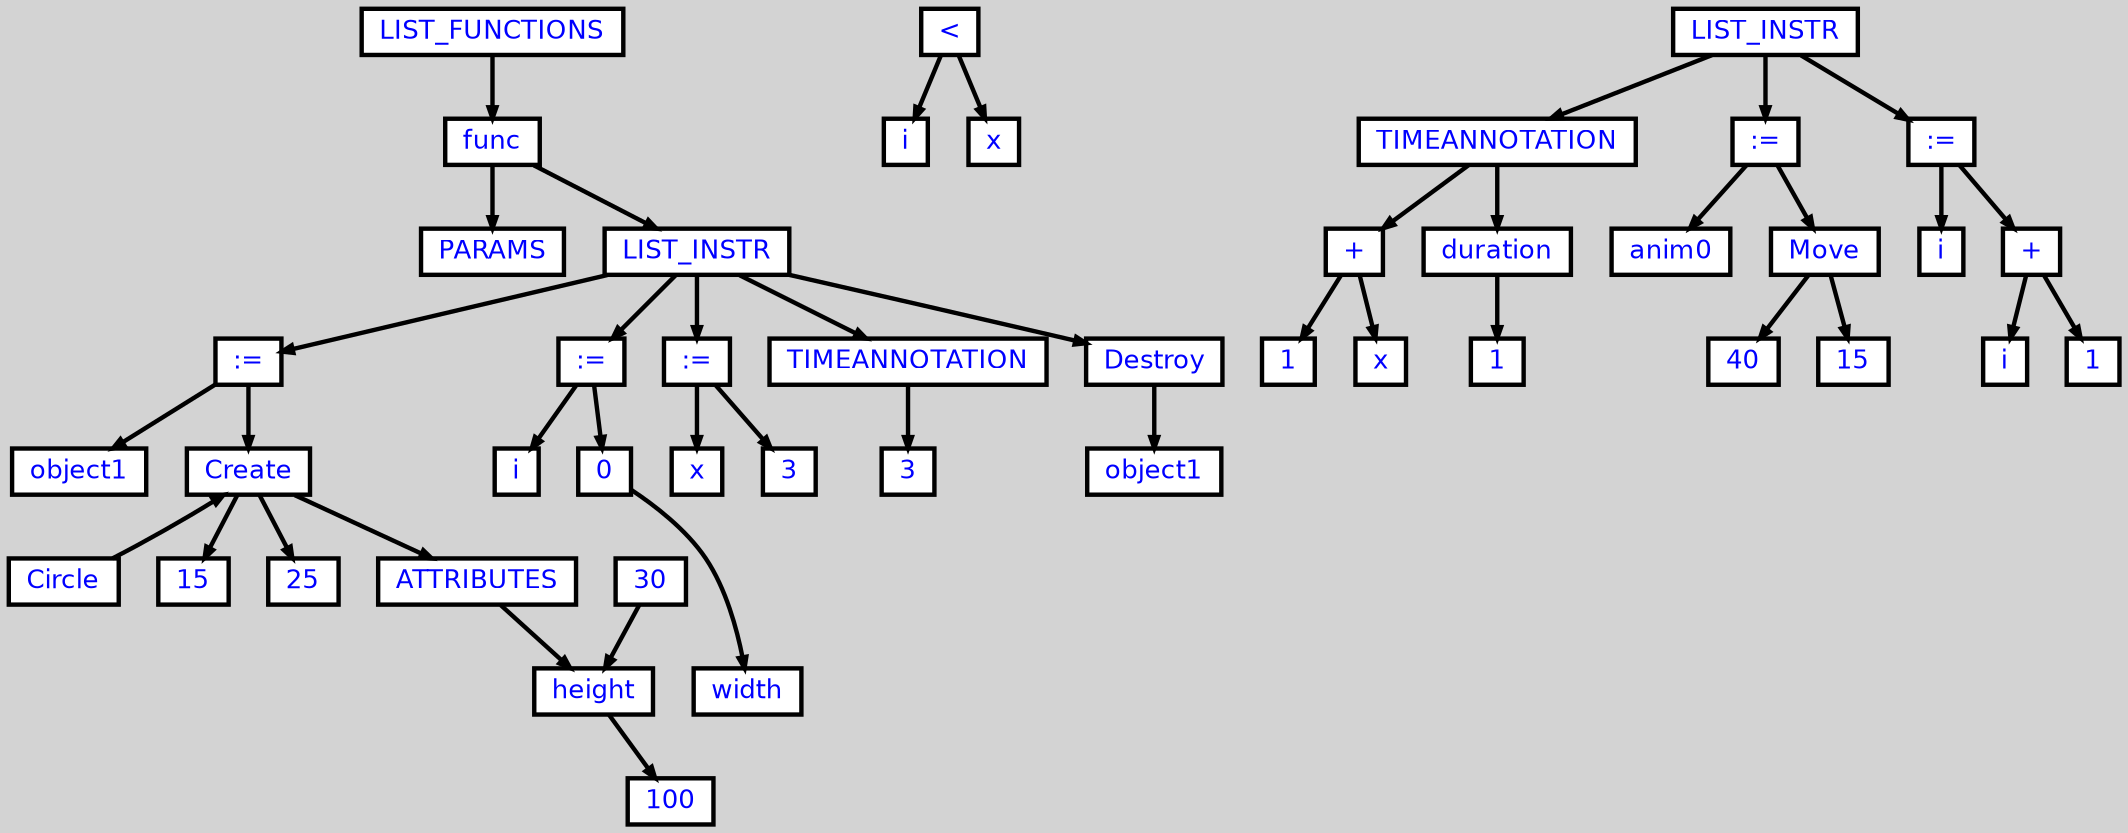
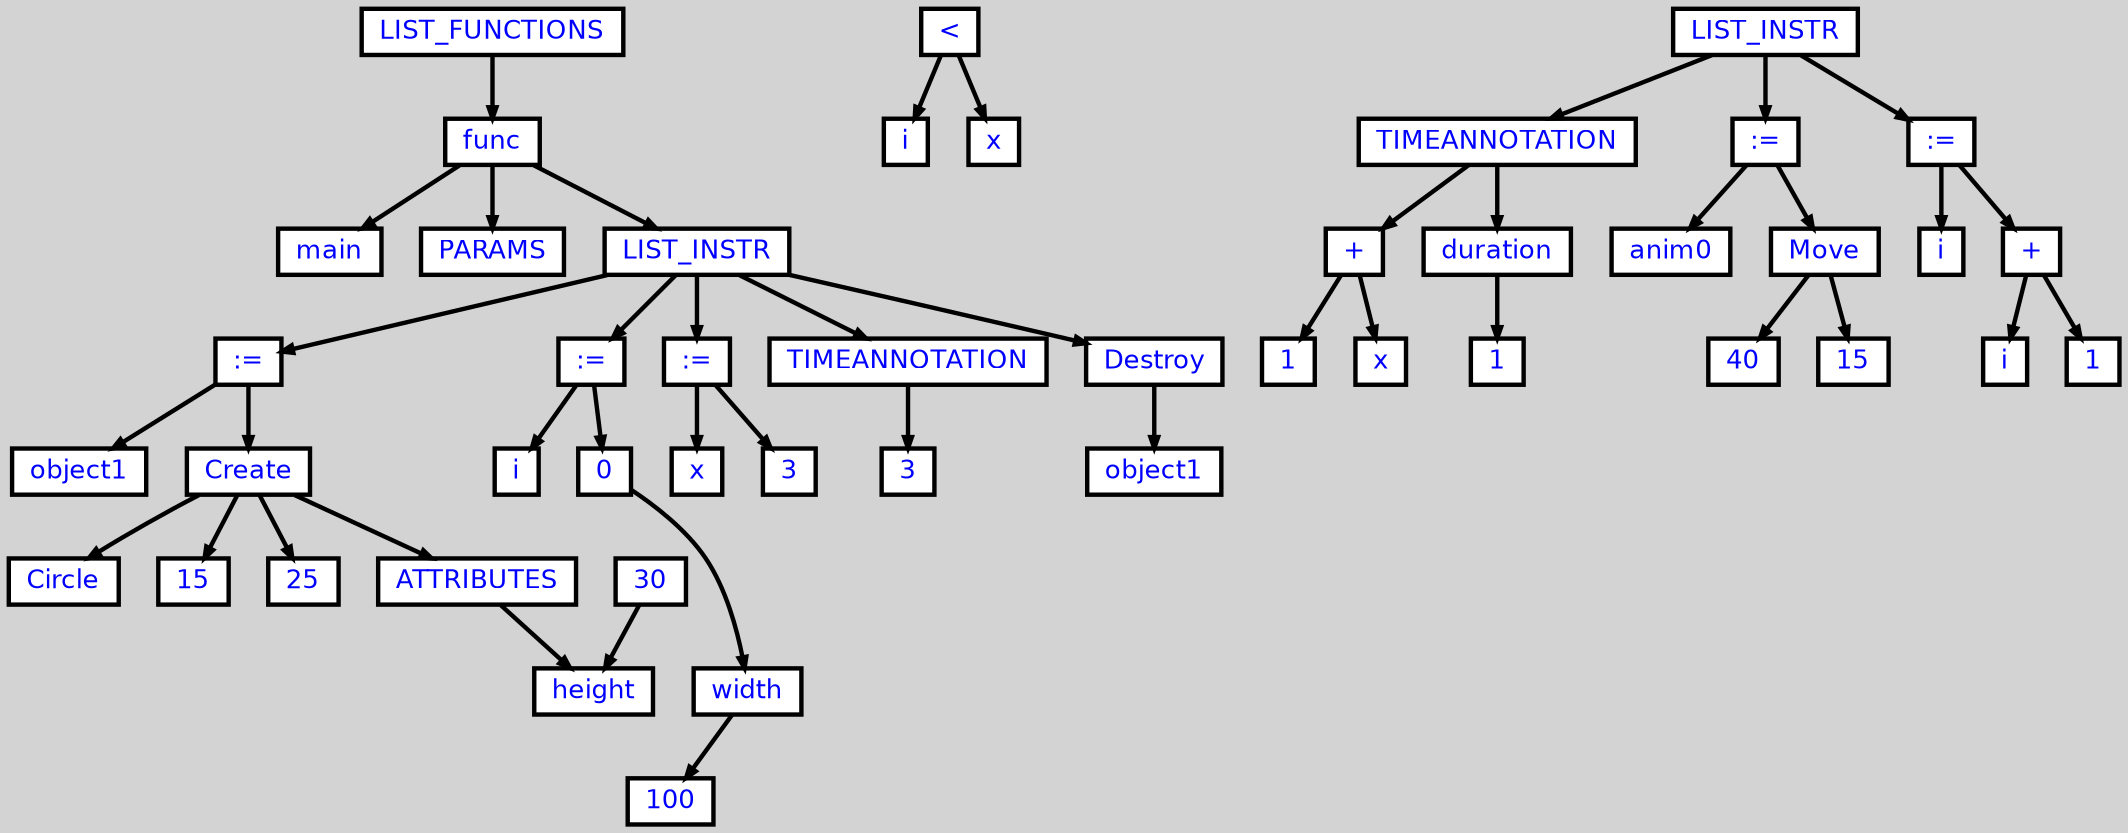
none -> (330, 252)
(163, 531) -> (148, 523)
(629, 742) -> (712, 742)
